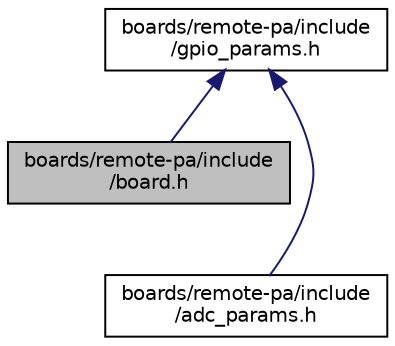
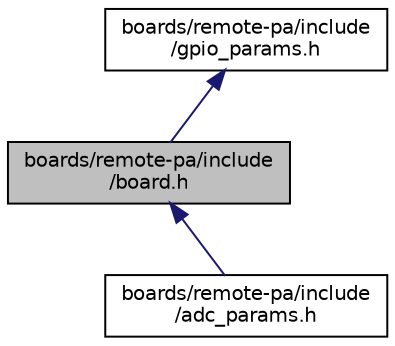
(313, 183) -> (204, 248)
